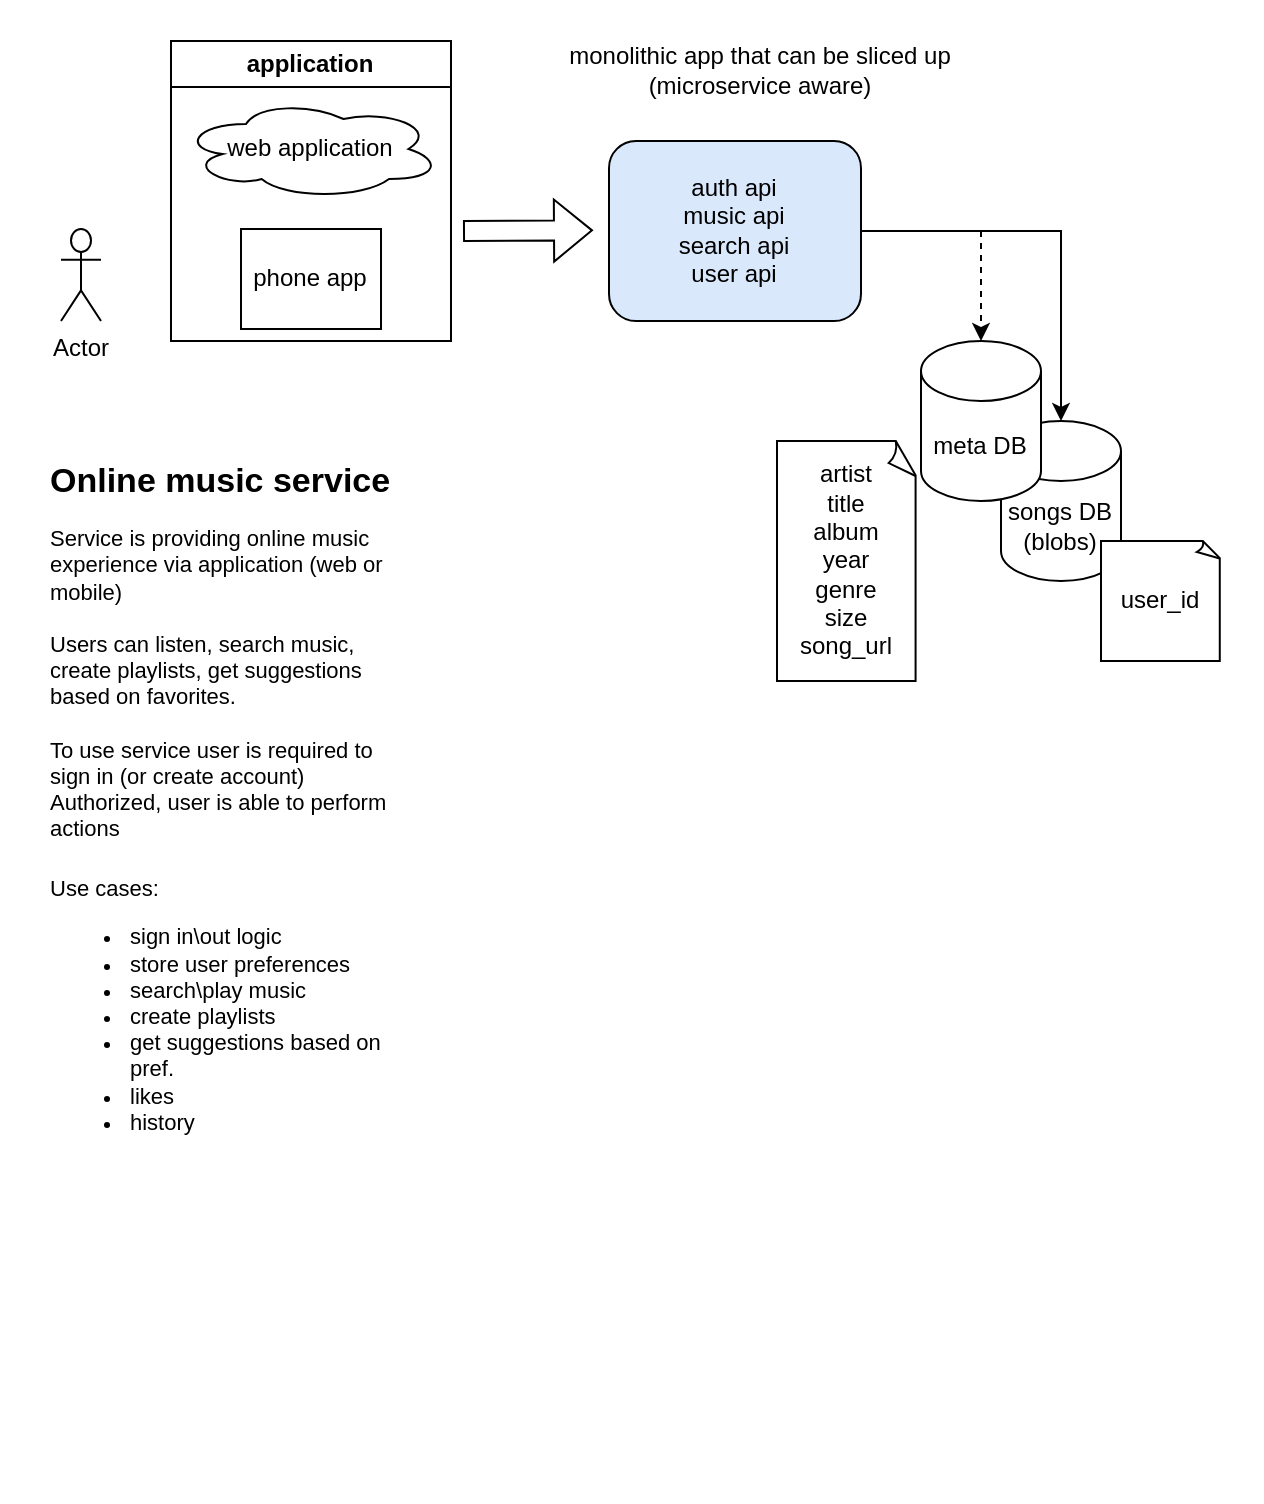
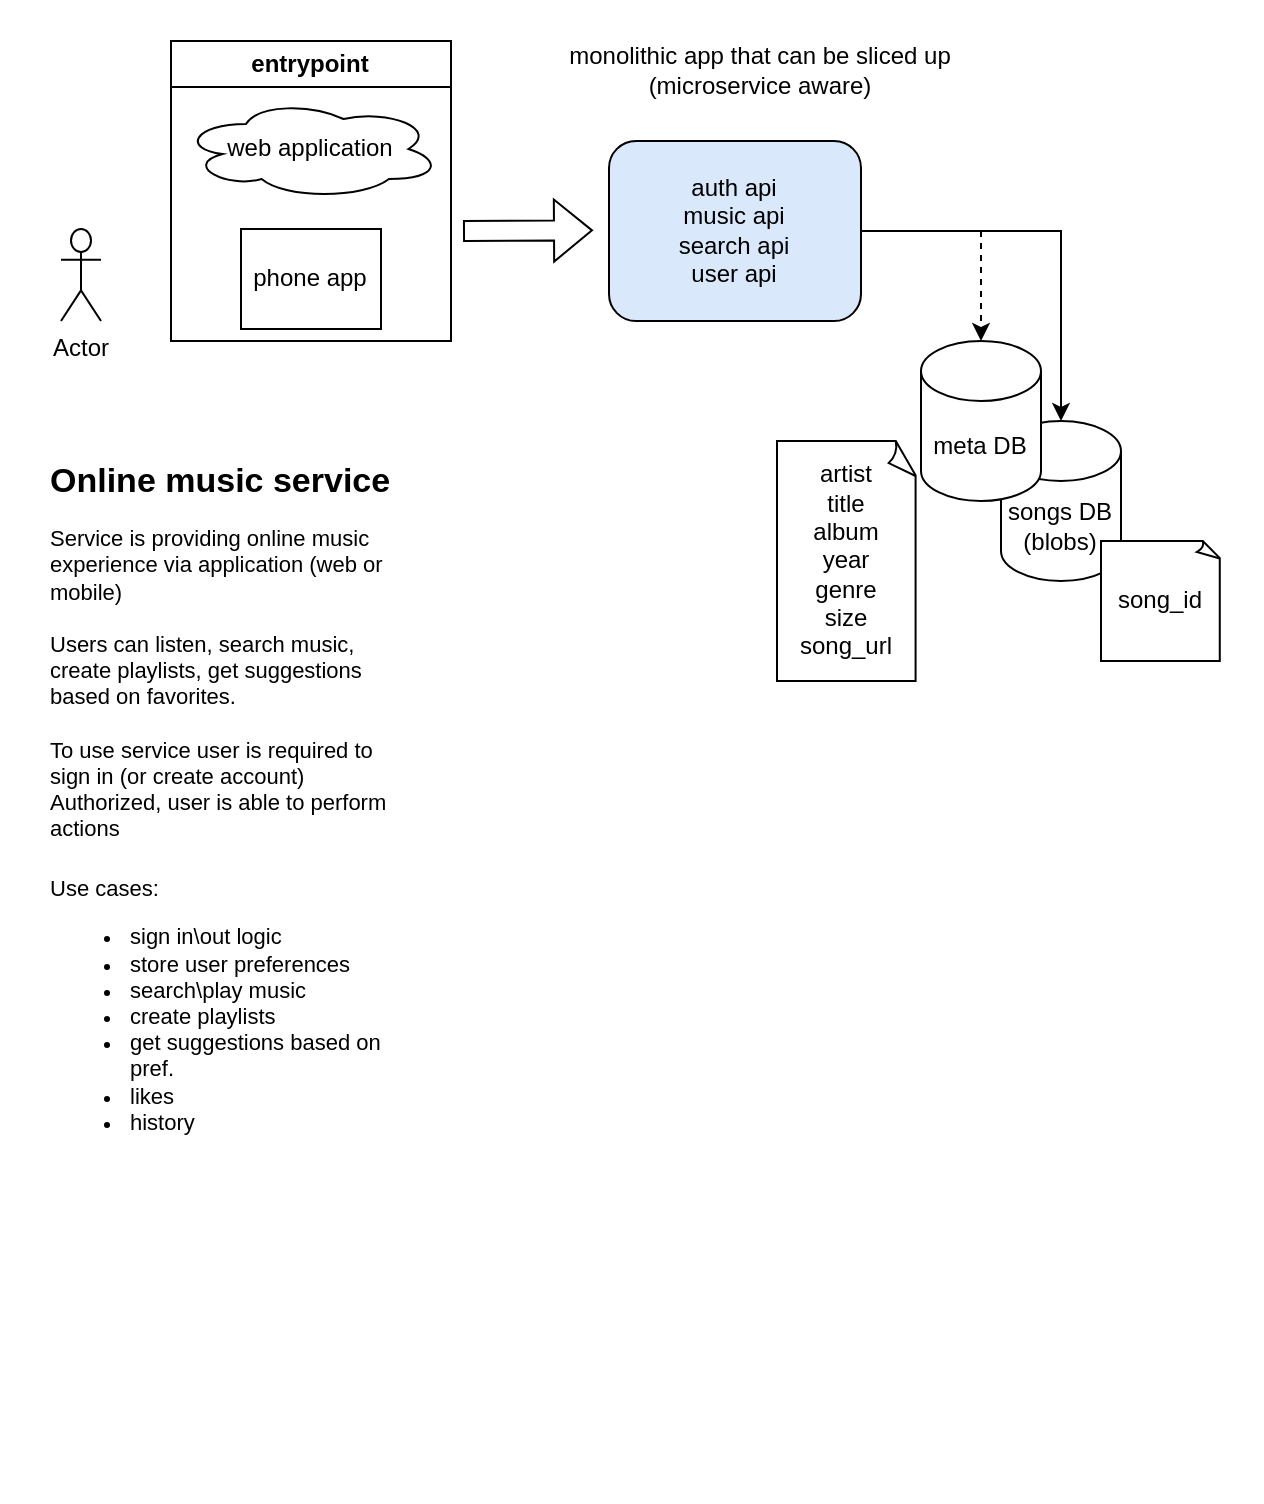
(311, 65) -> (311, 65)
(1161, 601) -> (1161, 601)
